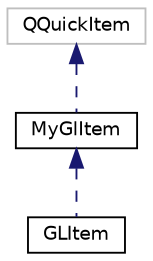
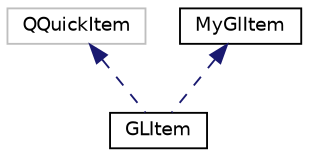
(76, 88) -> (124, 86)
